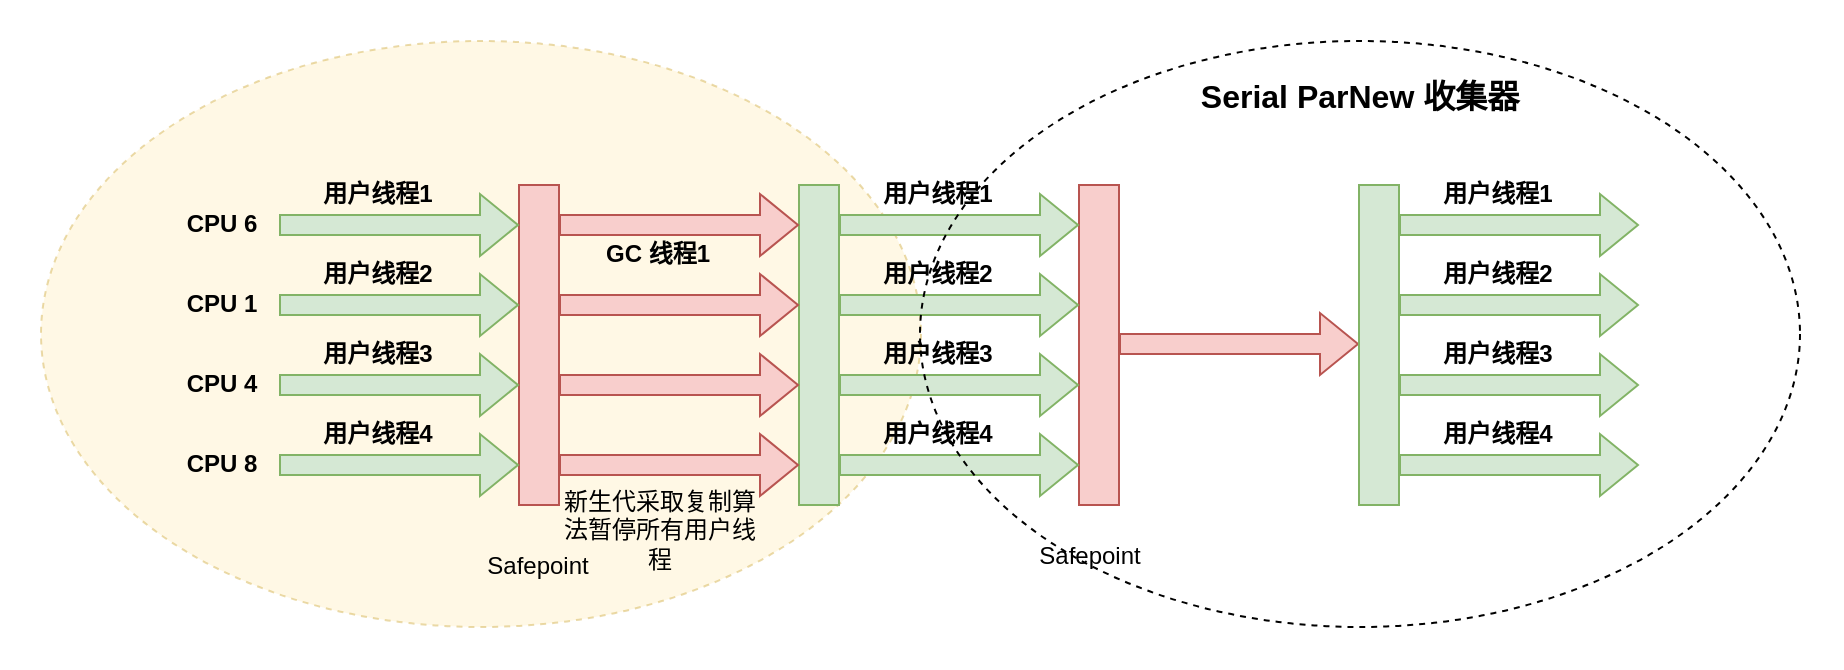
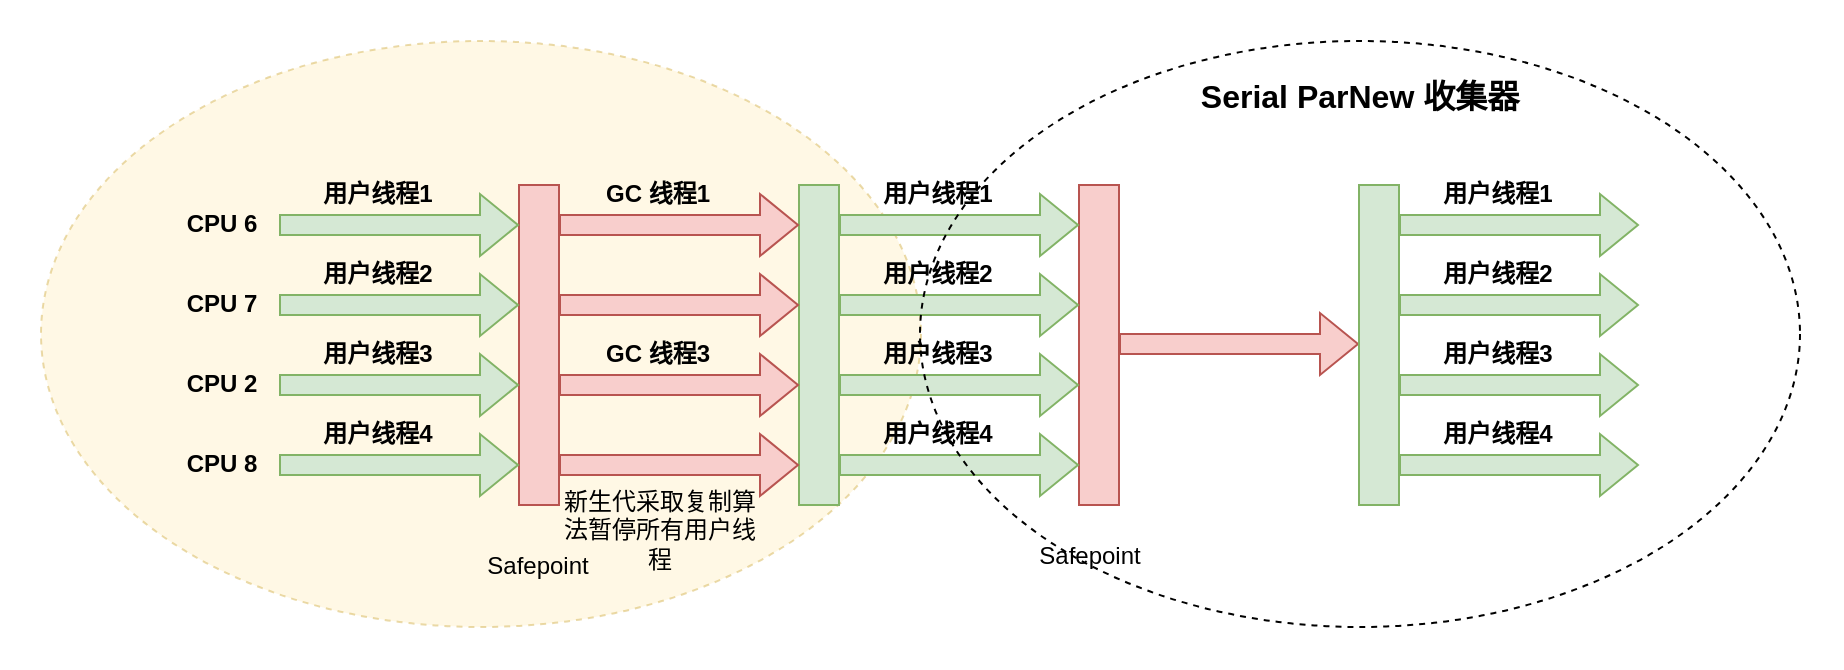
(659, 255) -> (659, 195)
(223, 305) -> (223, 305)
none -> (659, 355)
(223, 385) -> (223, 385)
